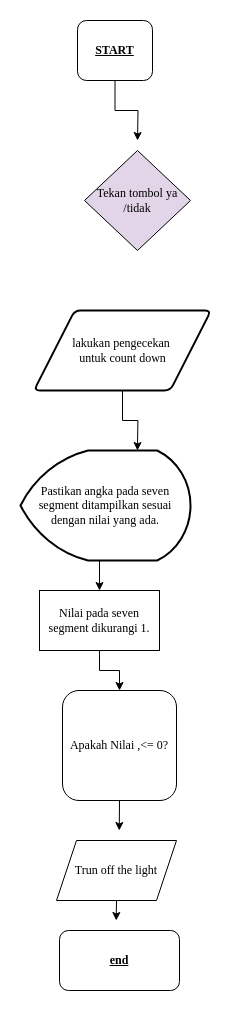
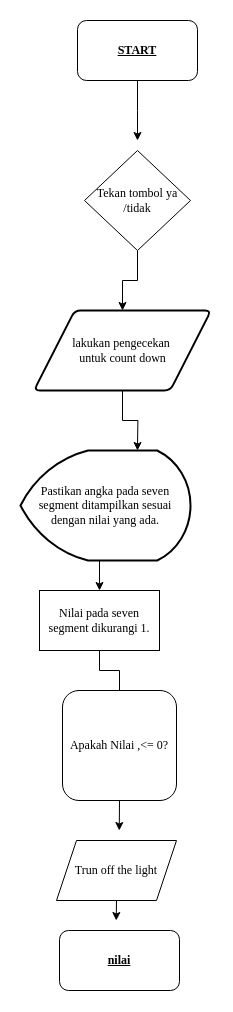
(115, 51) -> (138, 51)
(138, 201) -> (138, 201)
none -> (134, 281)
(120, 682) -> (120, 684)
(120, 961) -> (120, 961)
